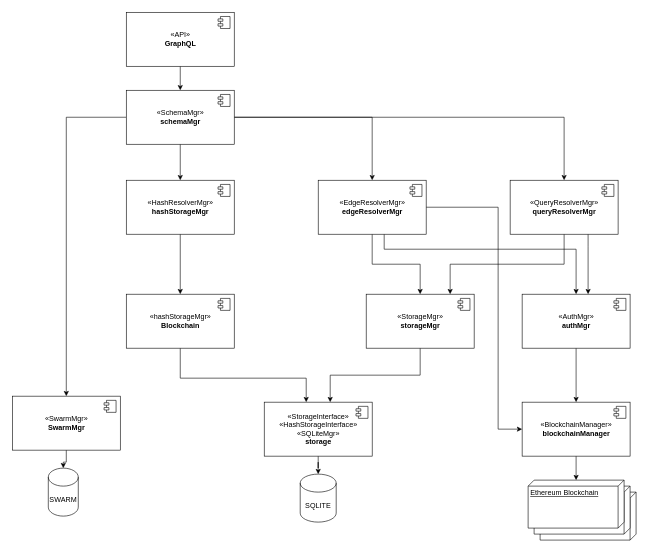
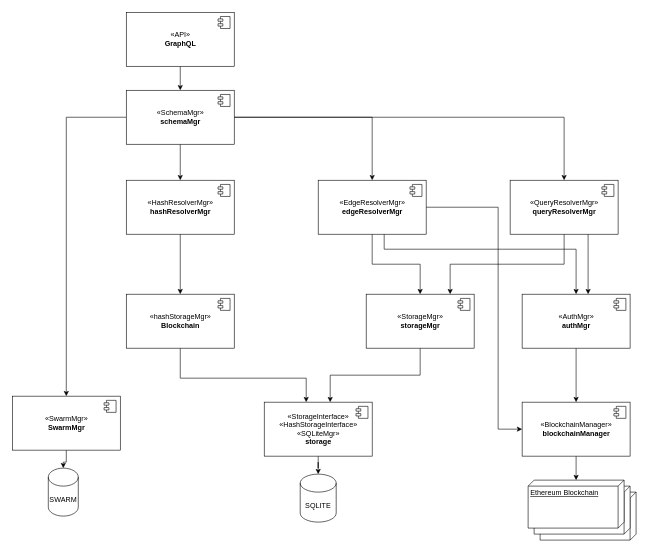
(181, 207) -> (181, 207)
